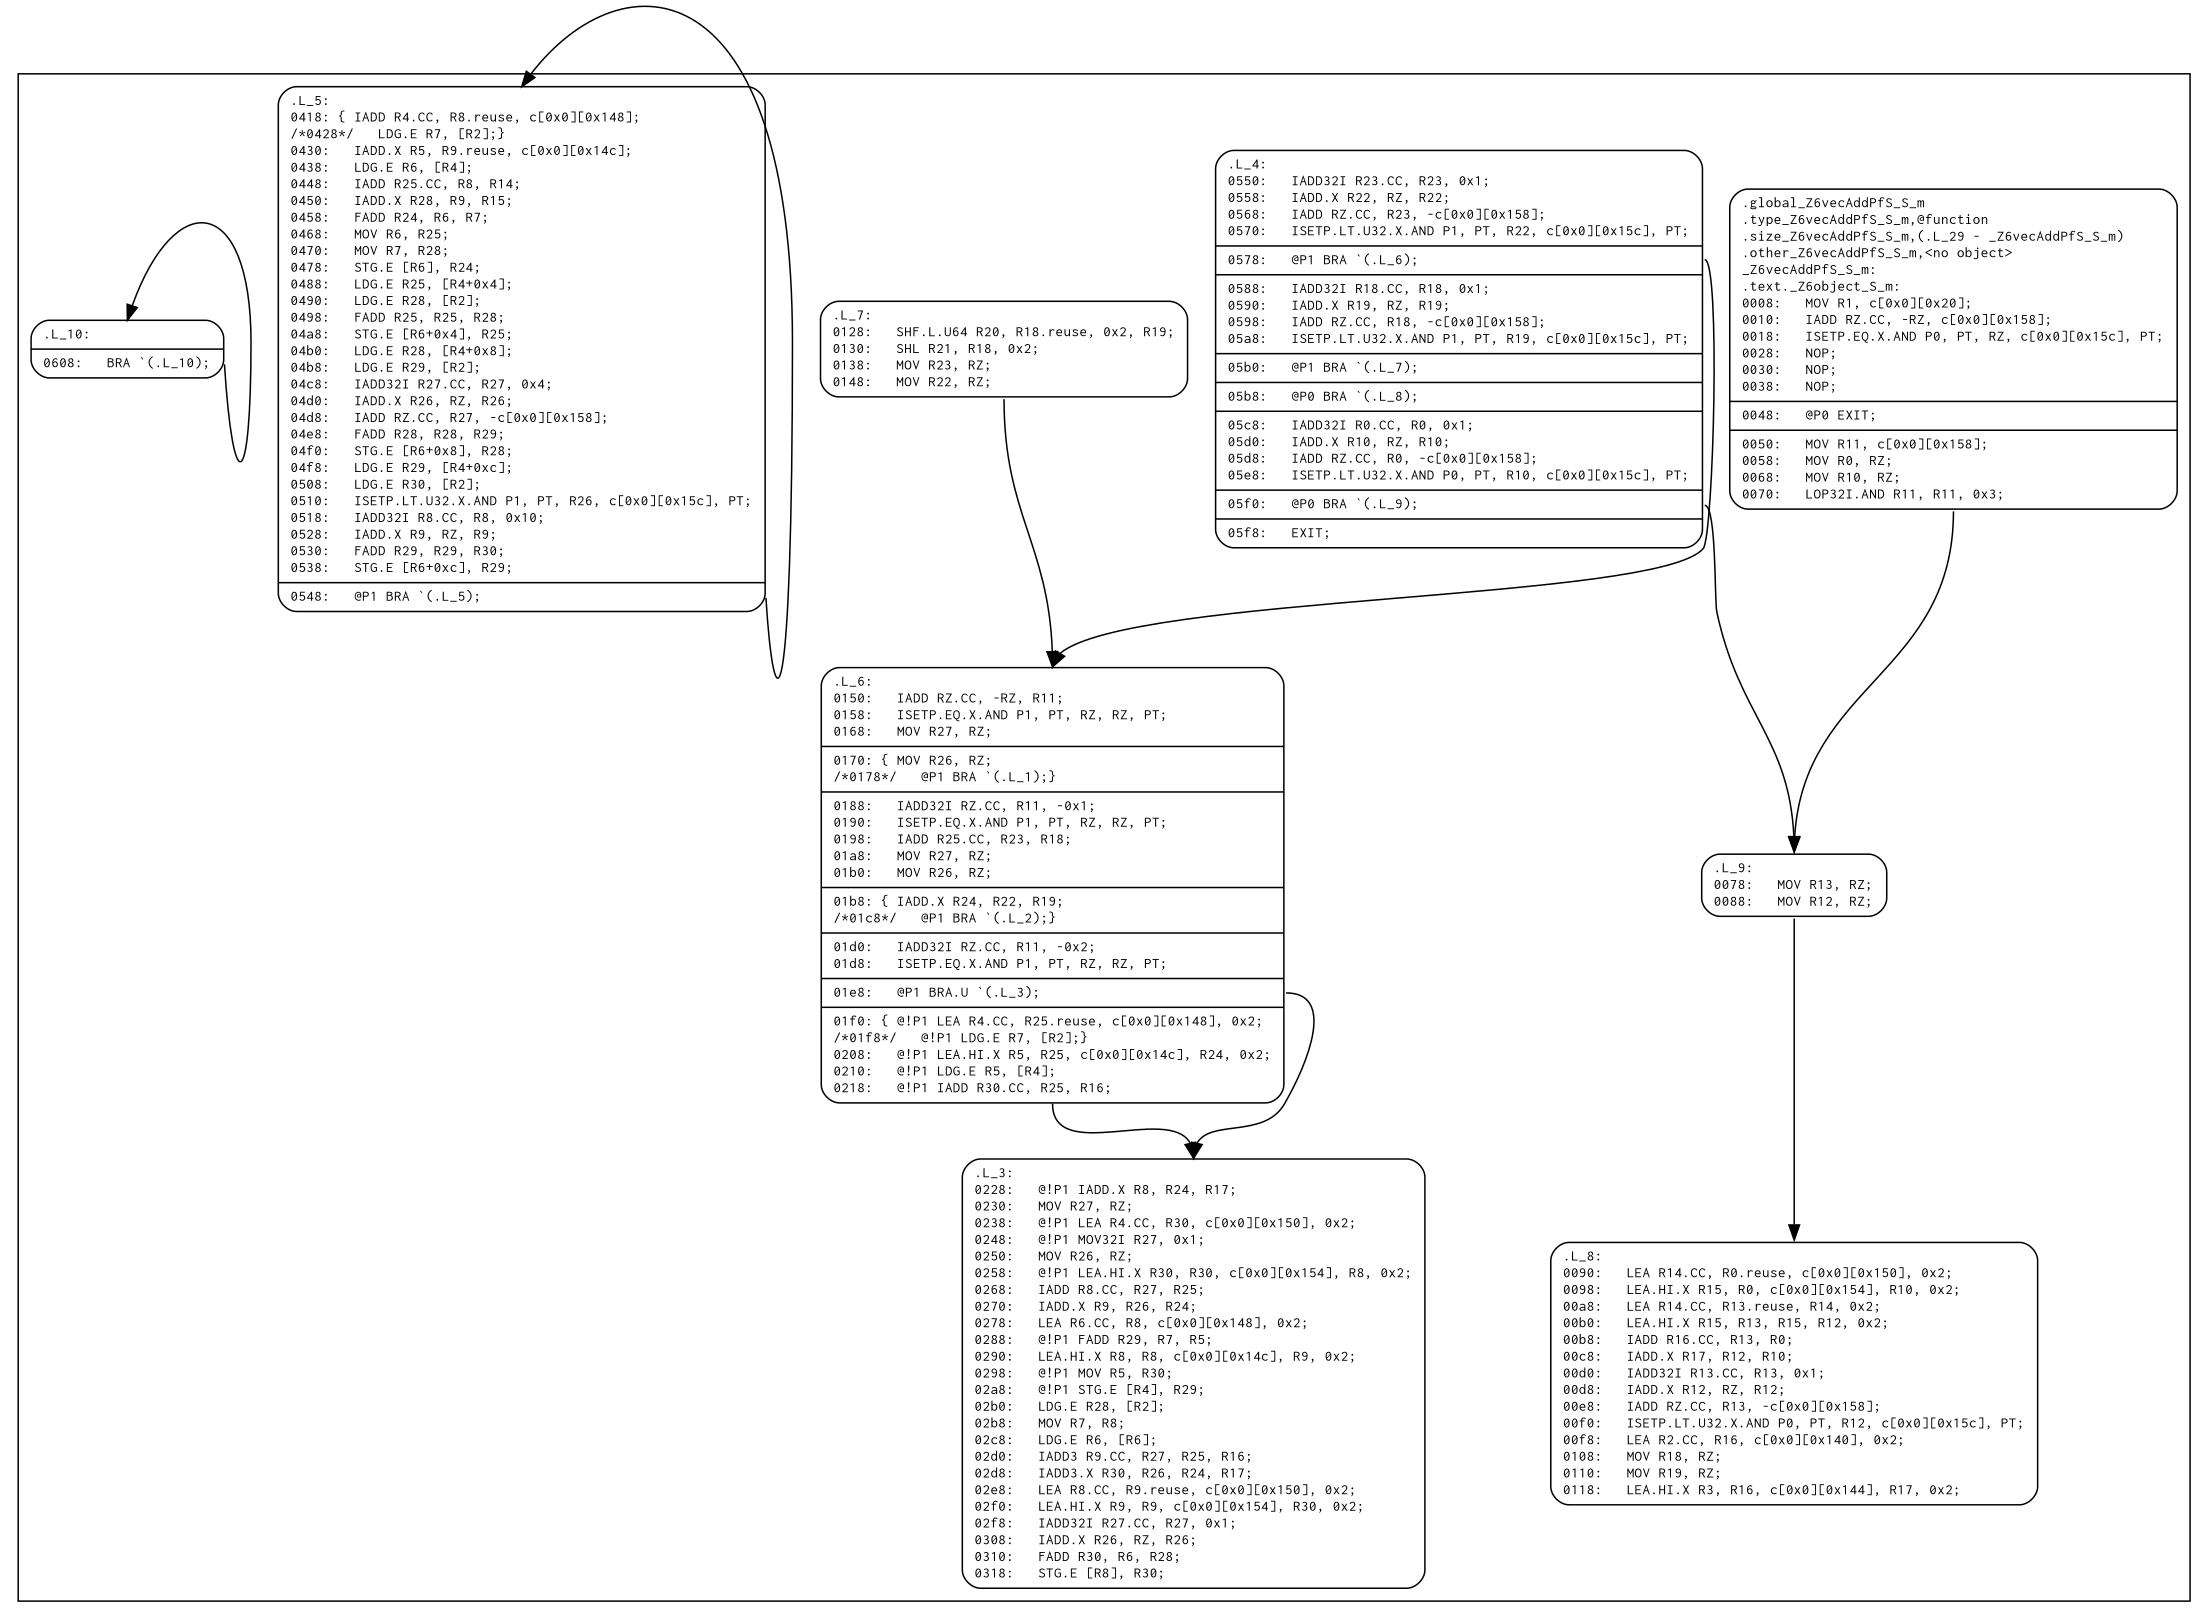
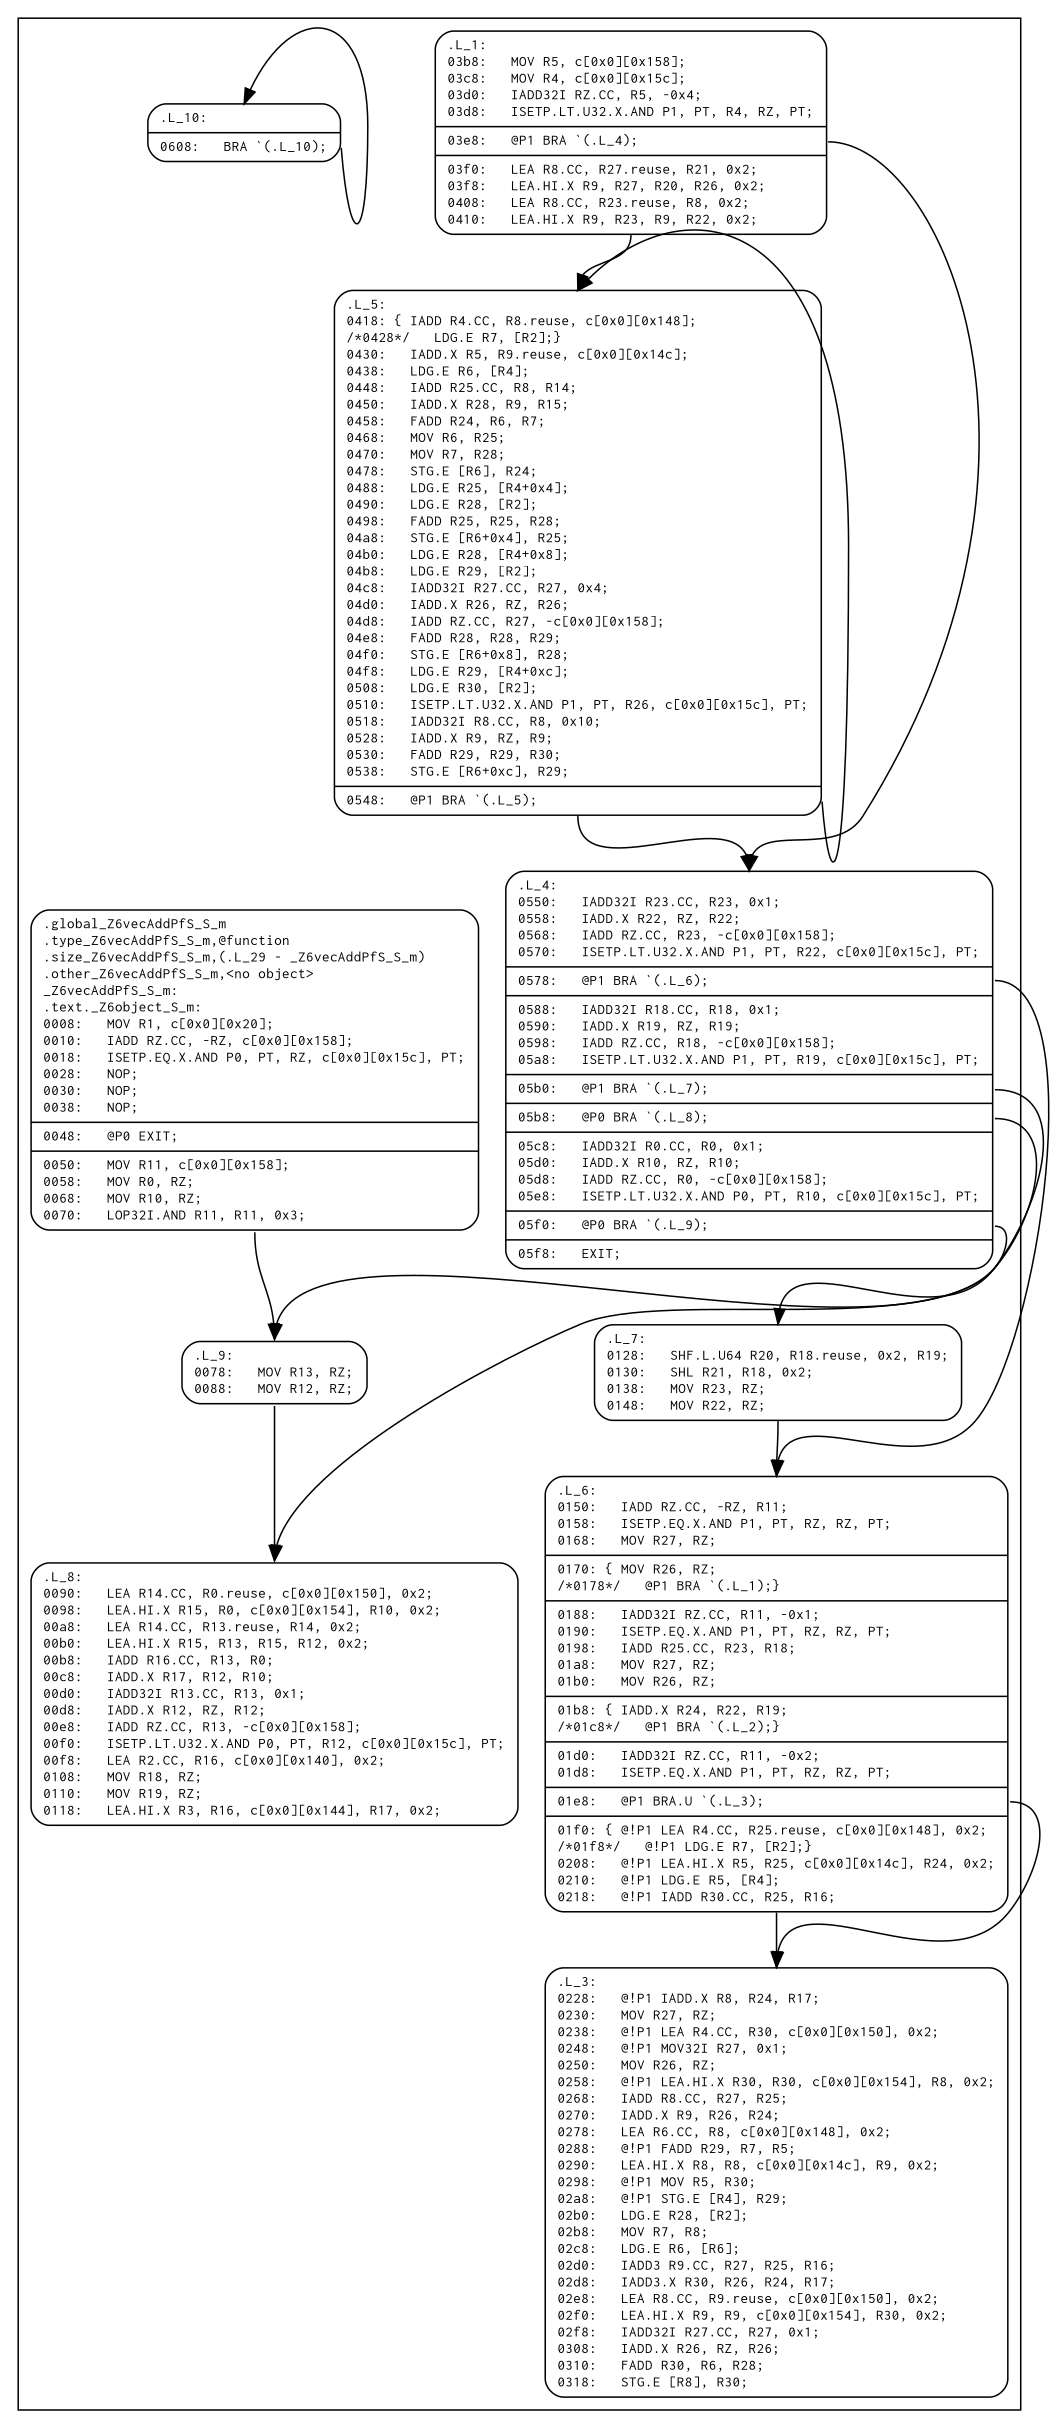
none -> (631, 133)
none -> (656, 844)
none -> (881, 1292)
none -> (692, 1310)
